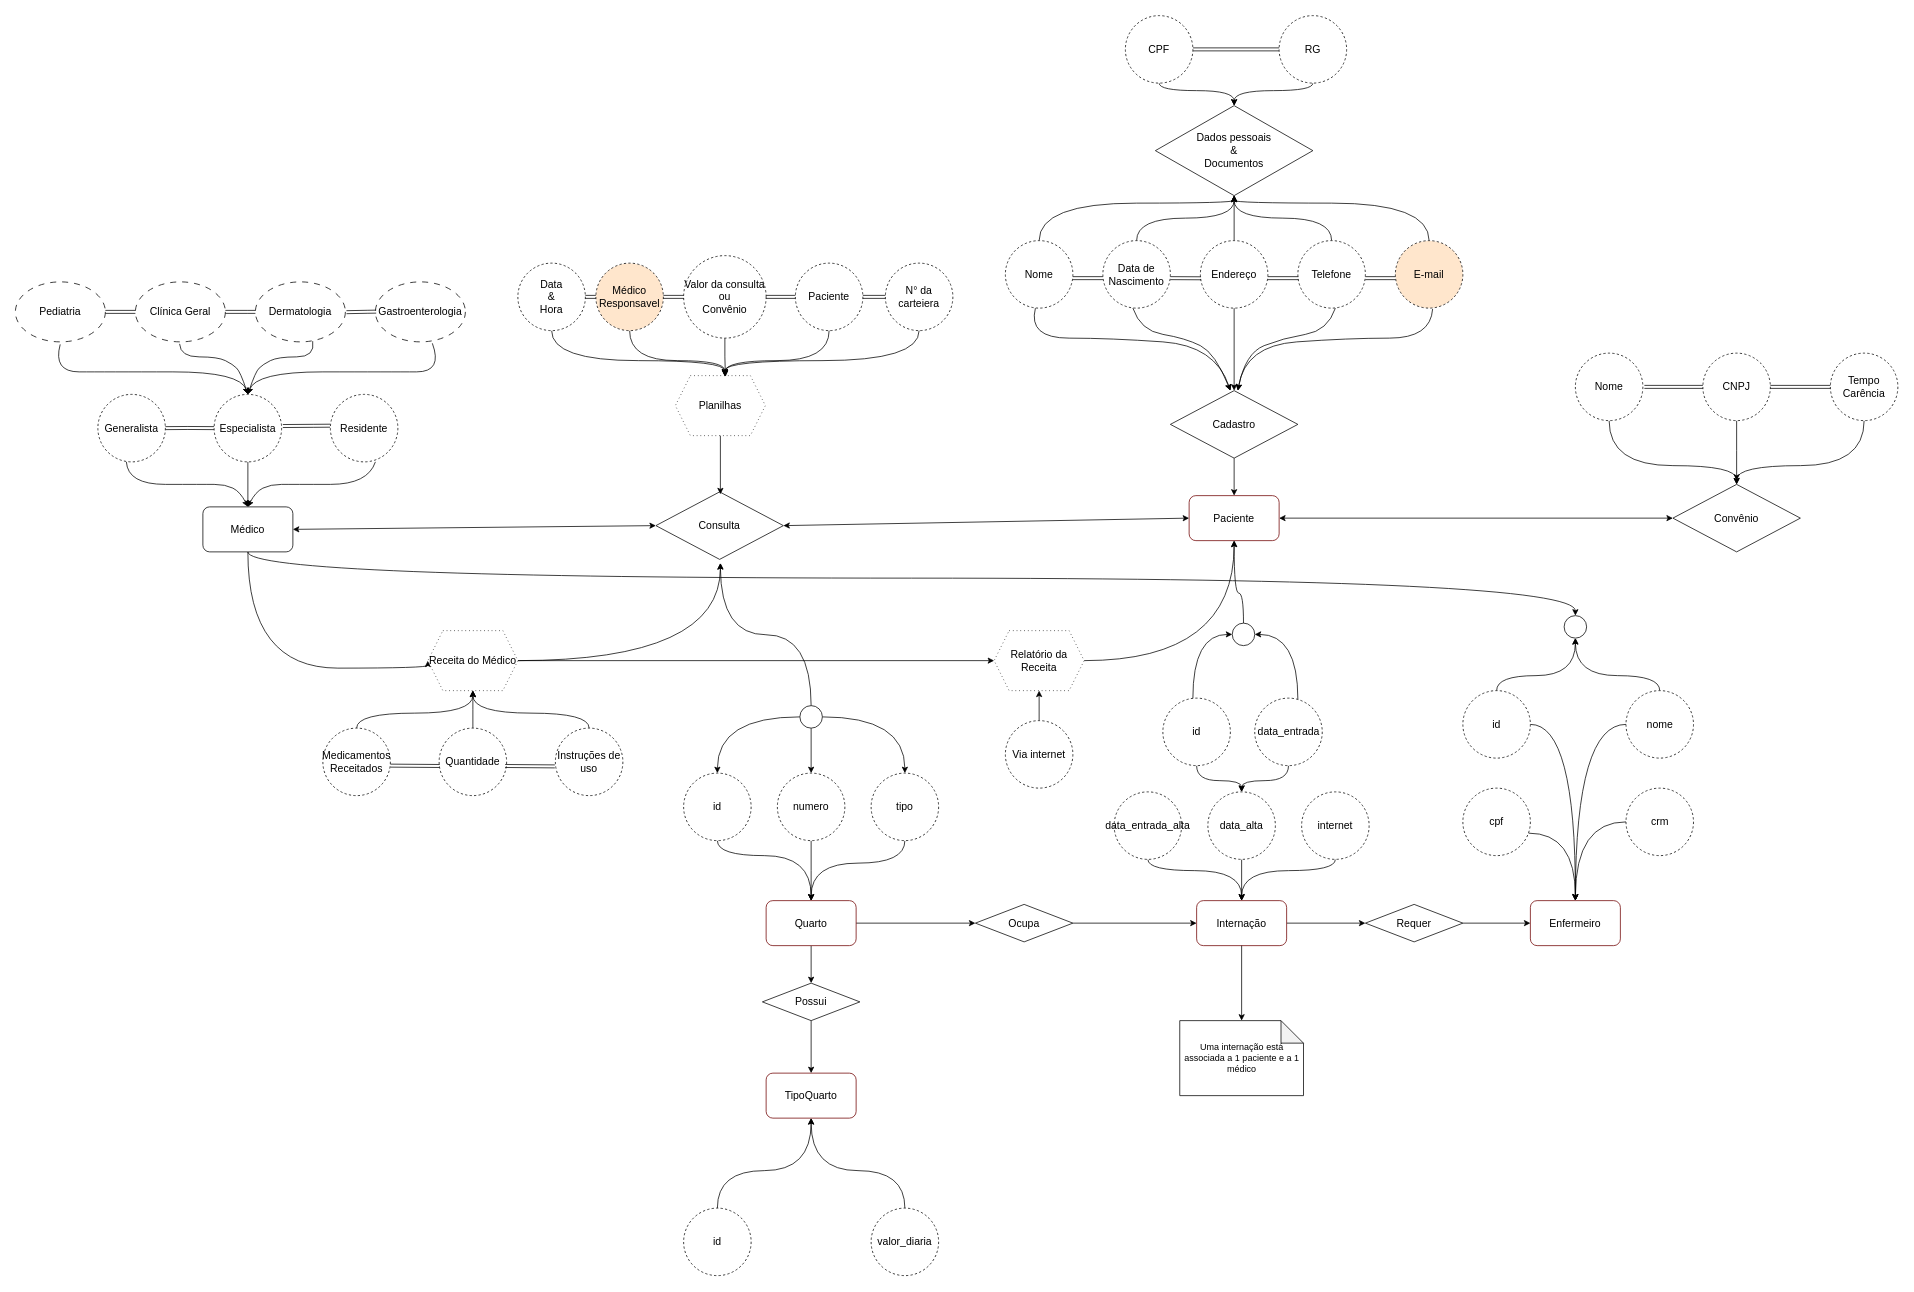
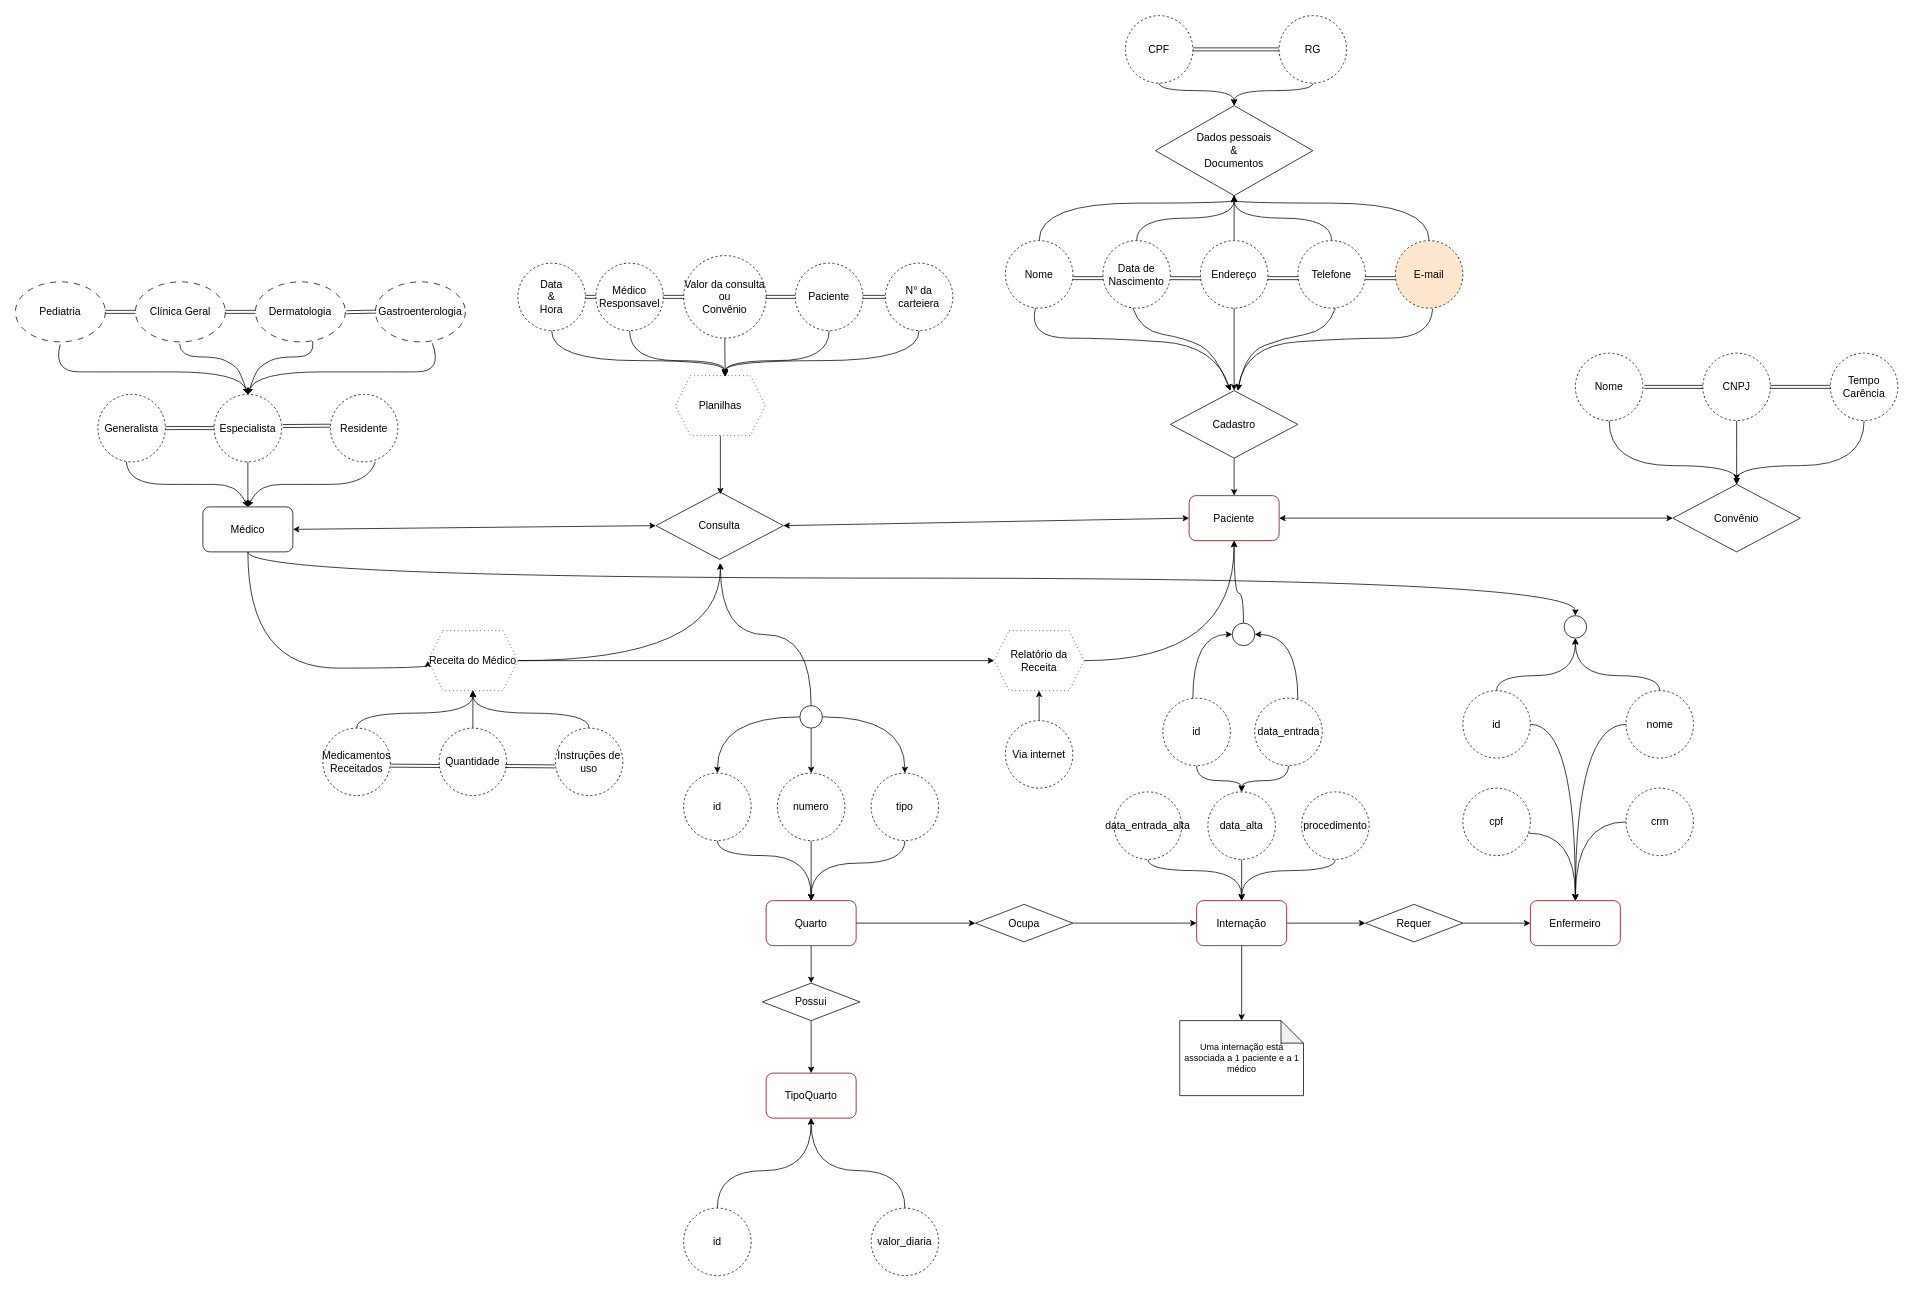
(630, 297) -> (630, 297)
(1335, 825) -> (1335, 825)
